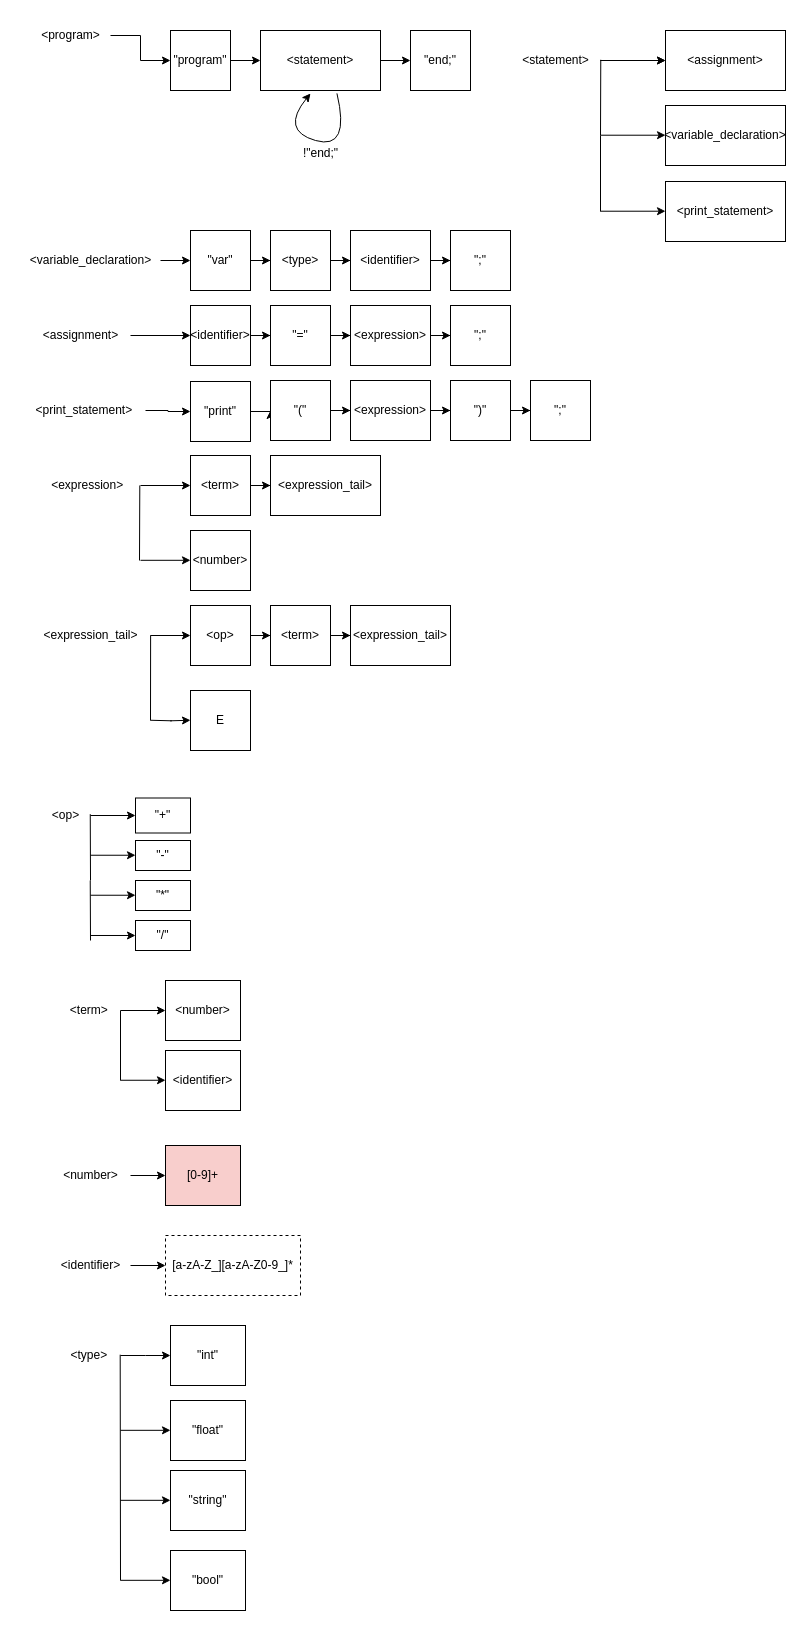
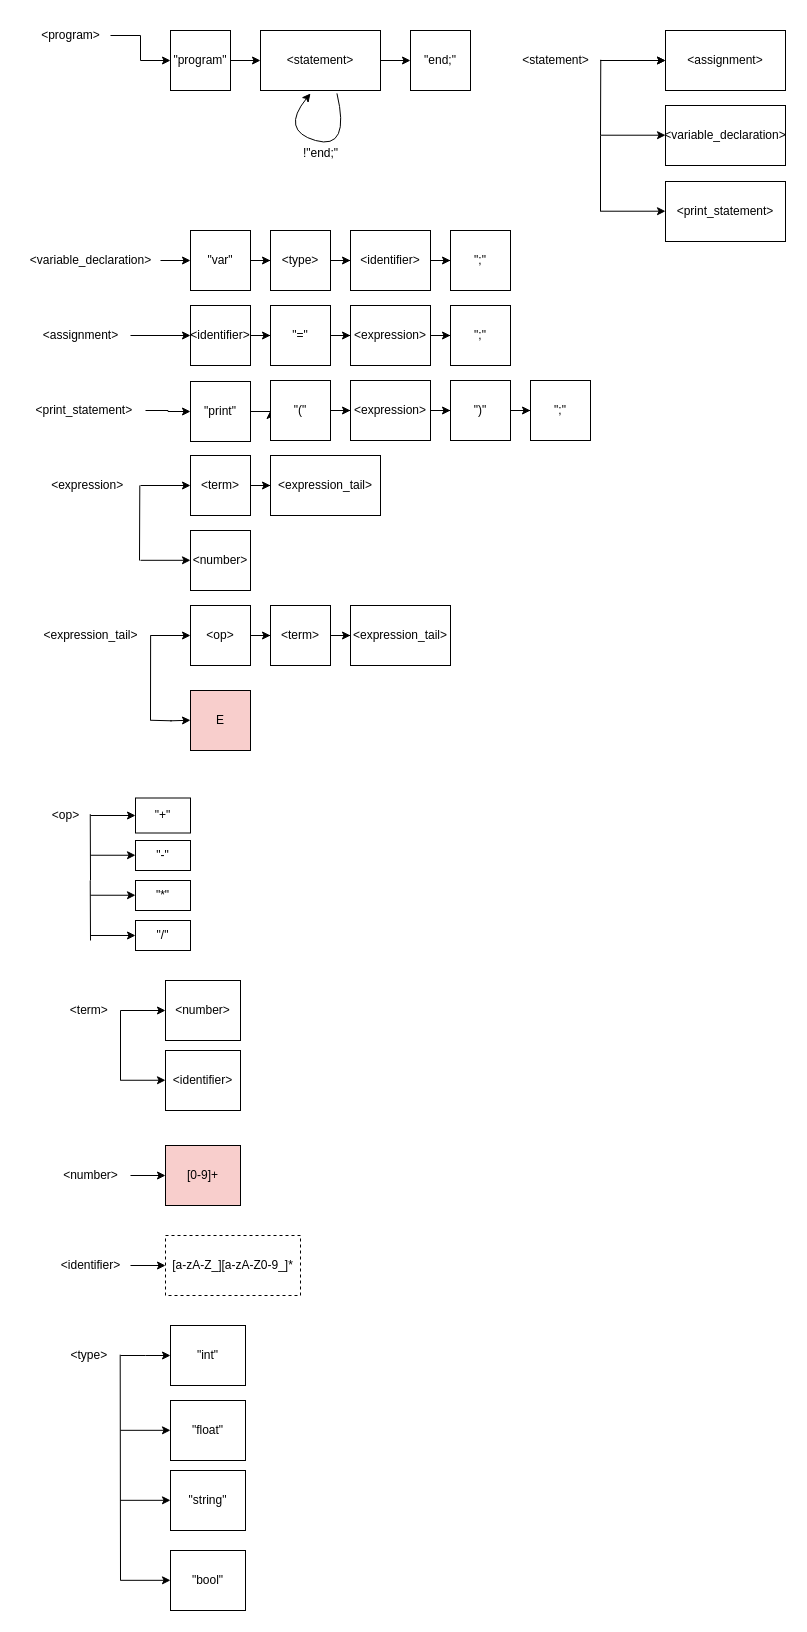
(221, 721) -> (221, 721)
